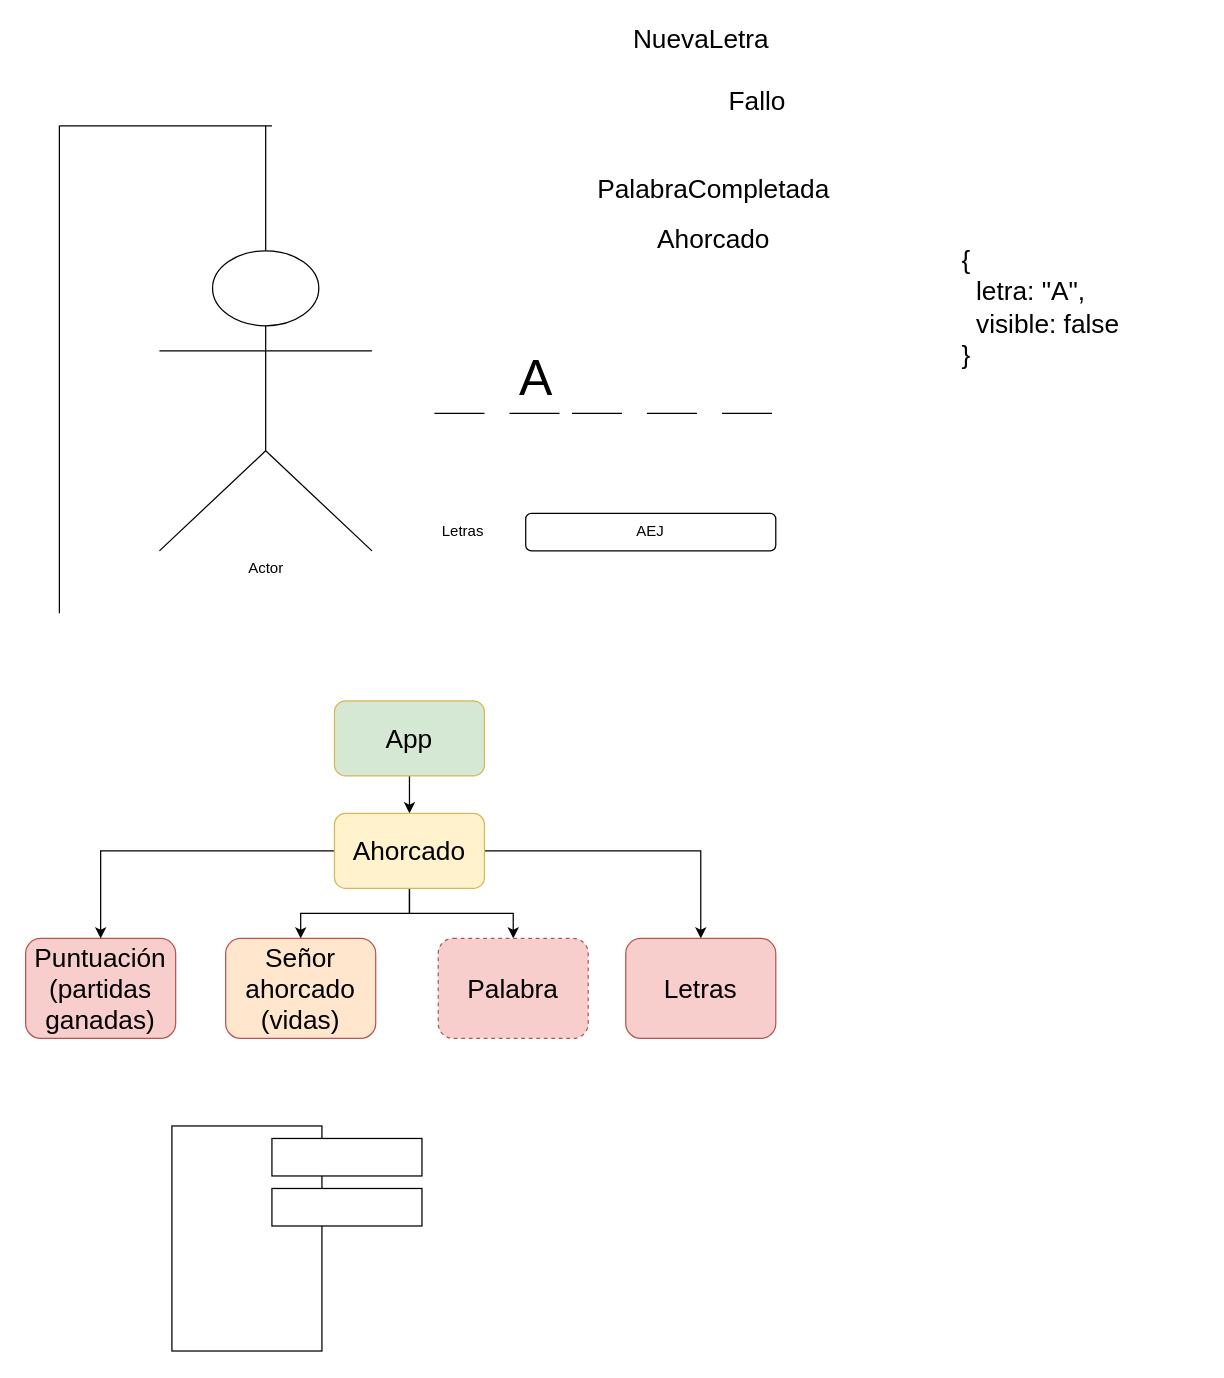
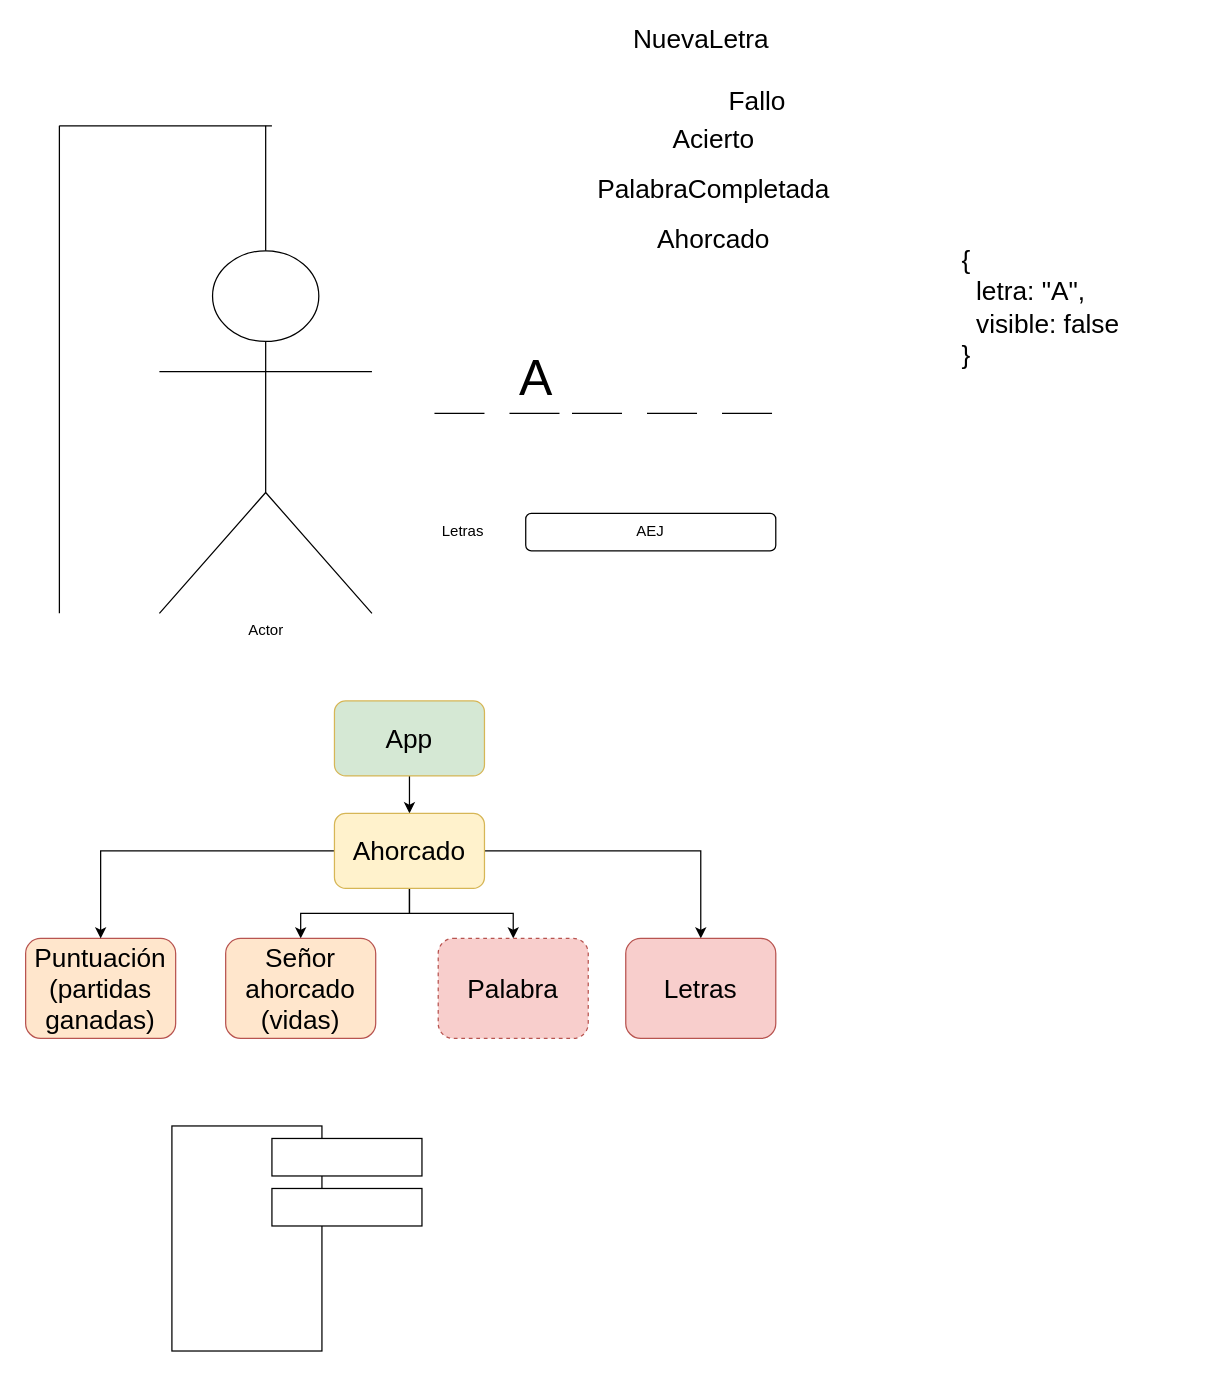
none -> (714, 138)
(266, 401) -> (266, 432)
(101, 988) -> (101, 988)
